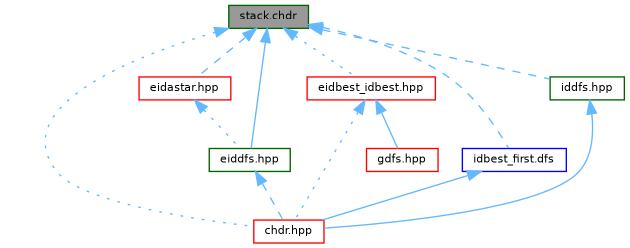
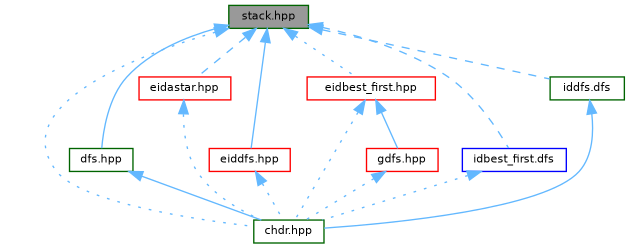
(269, 17) -> (269, 17)
(371, 88) -> (371, 88)
(587, 88) -> (587, 88)
(222, 129) -> (204, 180)
none -> (101, 160)
(250, 160) -> (250, 160)
(395, 198) -> (395, 198)
none -> (340, 199)
(273, 202) -> (273, 202)
(289, 232) -> (289, 232)
